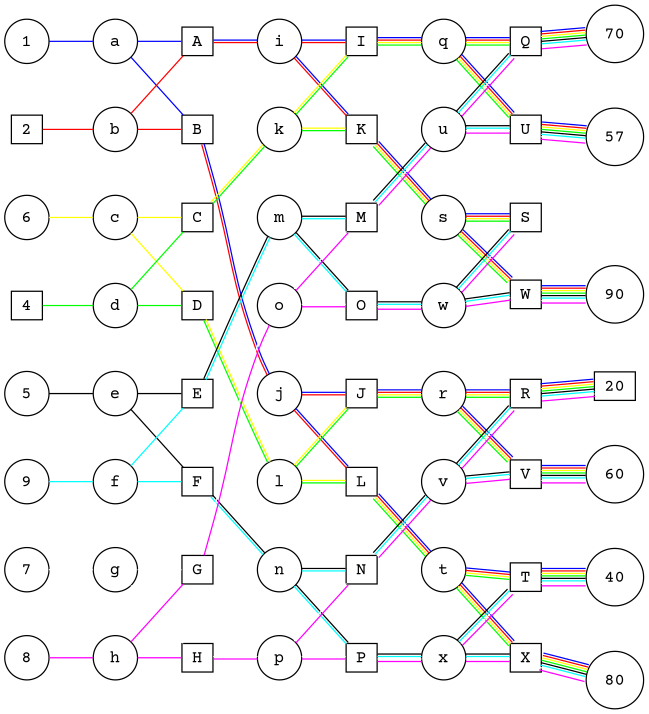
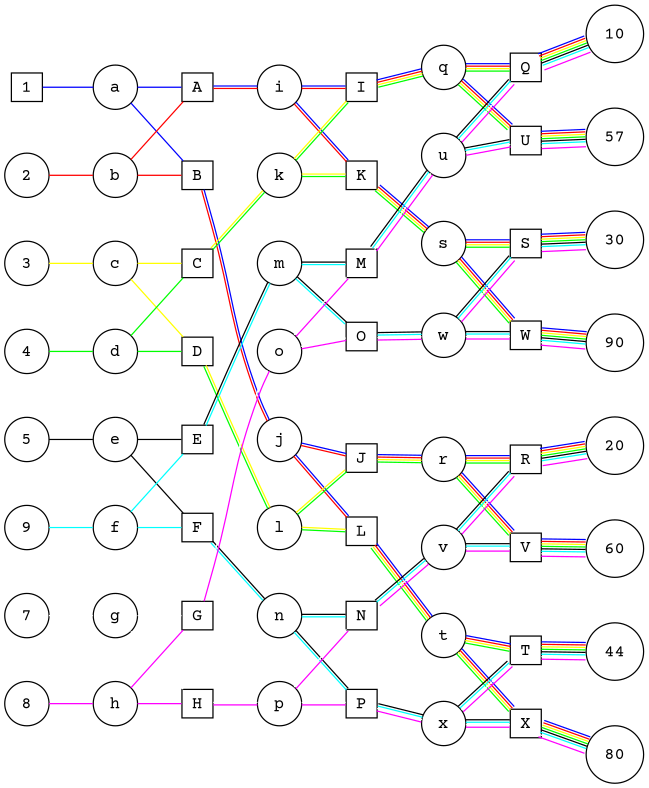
(615, 34) -> (615, 34)
(27, 41) -> (27, 87)
(27, 129) -> (27, 175)
(27, 217) -> (27, 263)
none -> (615, 240)
(27, 306) -> (27, 351)
(615, 386) -> (615, 446)
(615, 577) -> (615, 652)
